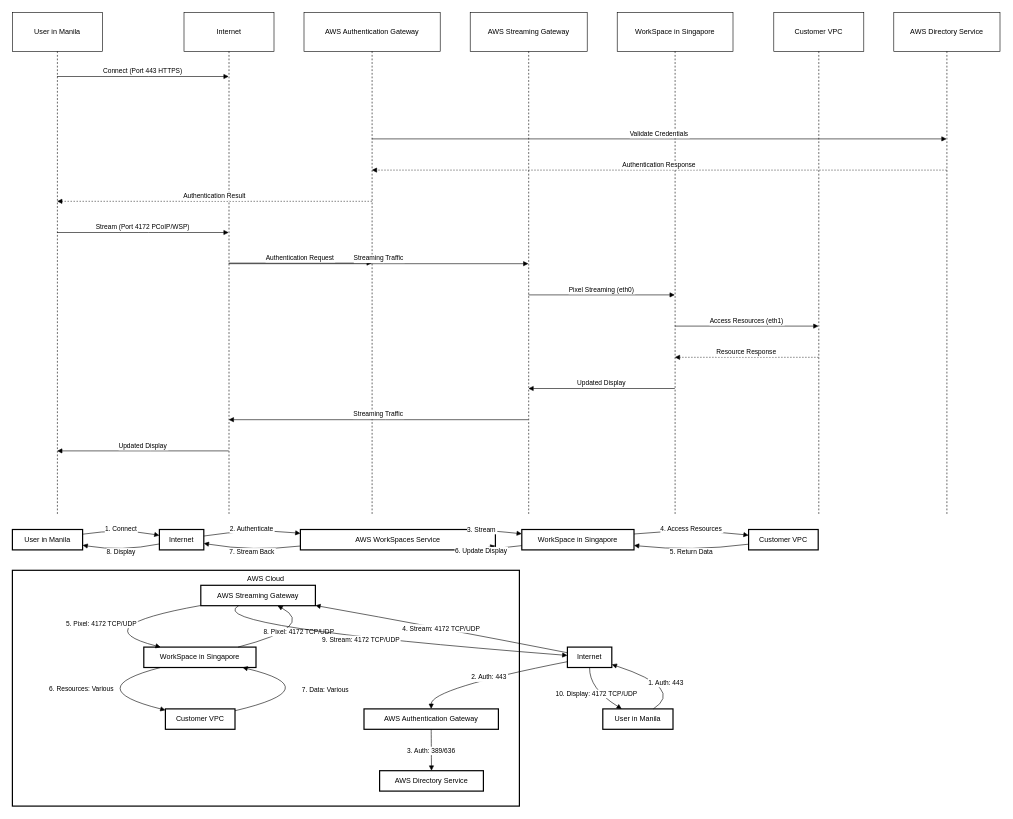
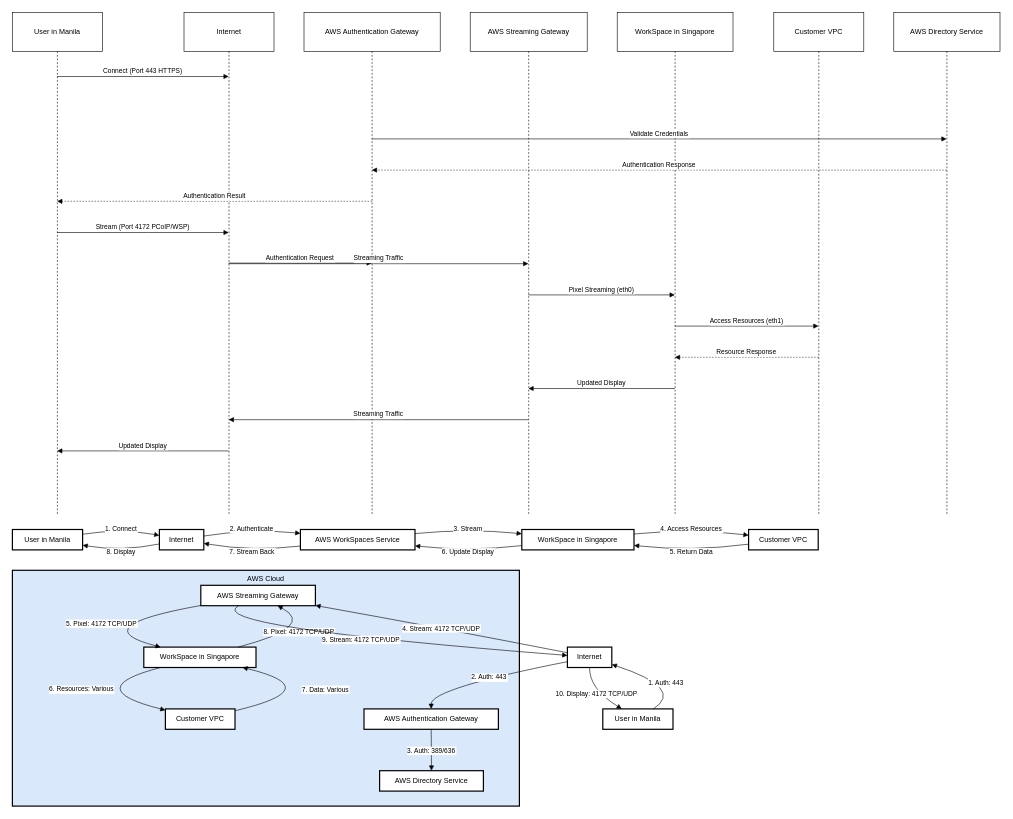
(398, 540) -> (358, 540)
(266, 688) -> (266, 688)
